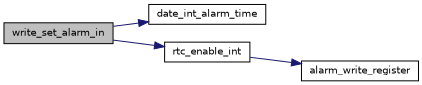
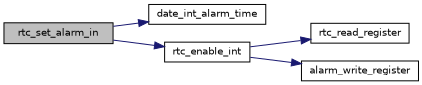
(59, 33) -> (59, 33)
none -> (360, 33)
